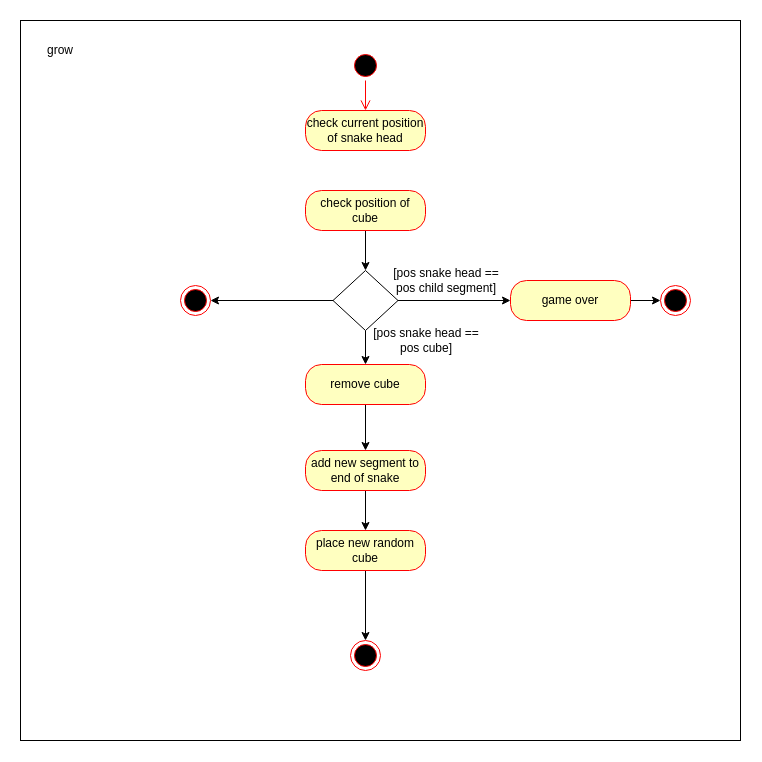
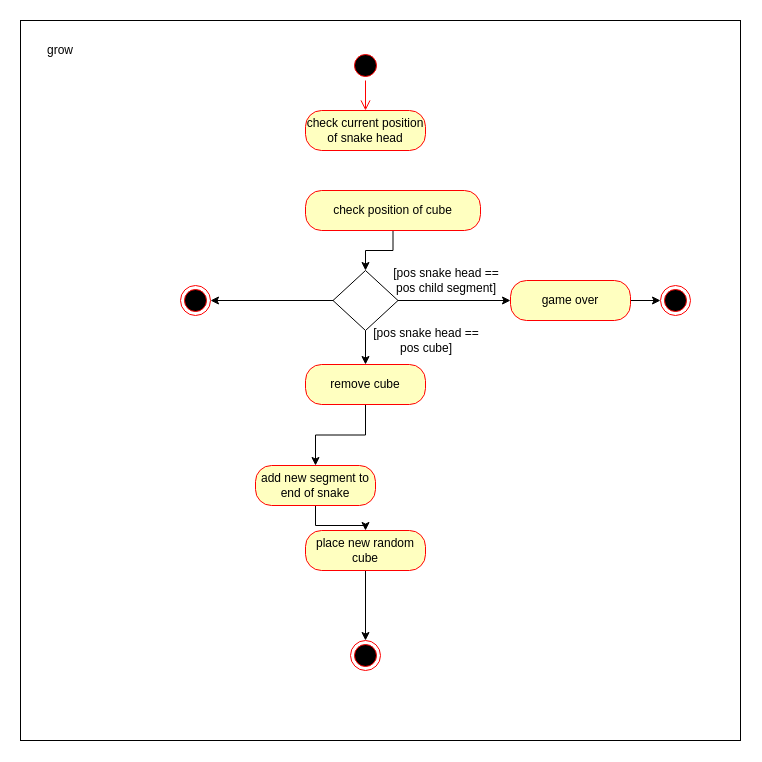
(366, 211) -> (393, 211)
(366, 471) -> (316, 486)
